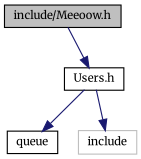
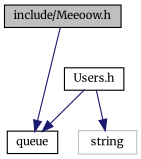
(76, 43) -> (49, 74)
(108, 142) -> (108, 142)
